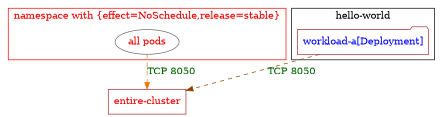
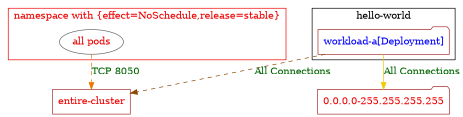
(292, 72) -> (293, 72)
none -> (384, 102)
